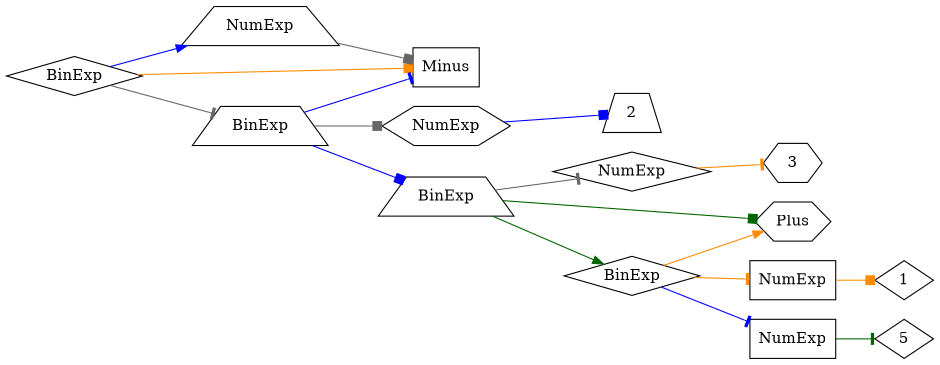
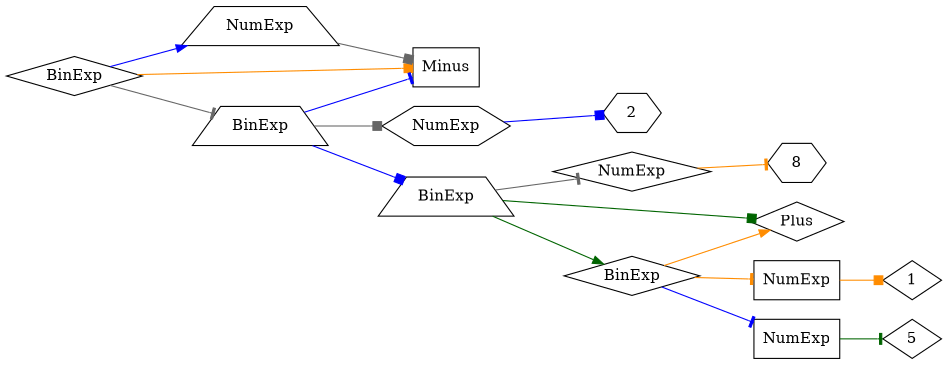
(632, 113) -> (632, 113)
(793, 163) -> (797, 163)
(793, 222) -> (797, 222)
